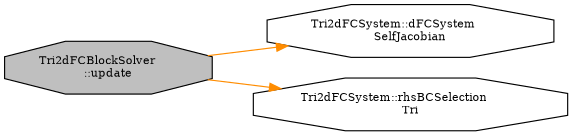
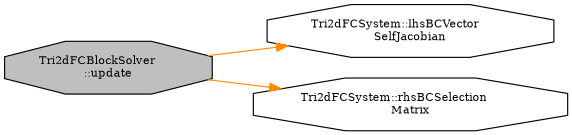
(410, 31) -> (410, 31)
(410, 104) -> (410, 104)
